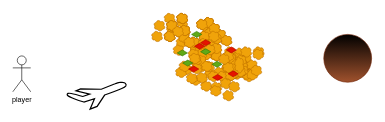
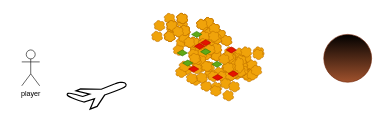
(21, 74) -> (30, 68)
